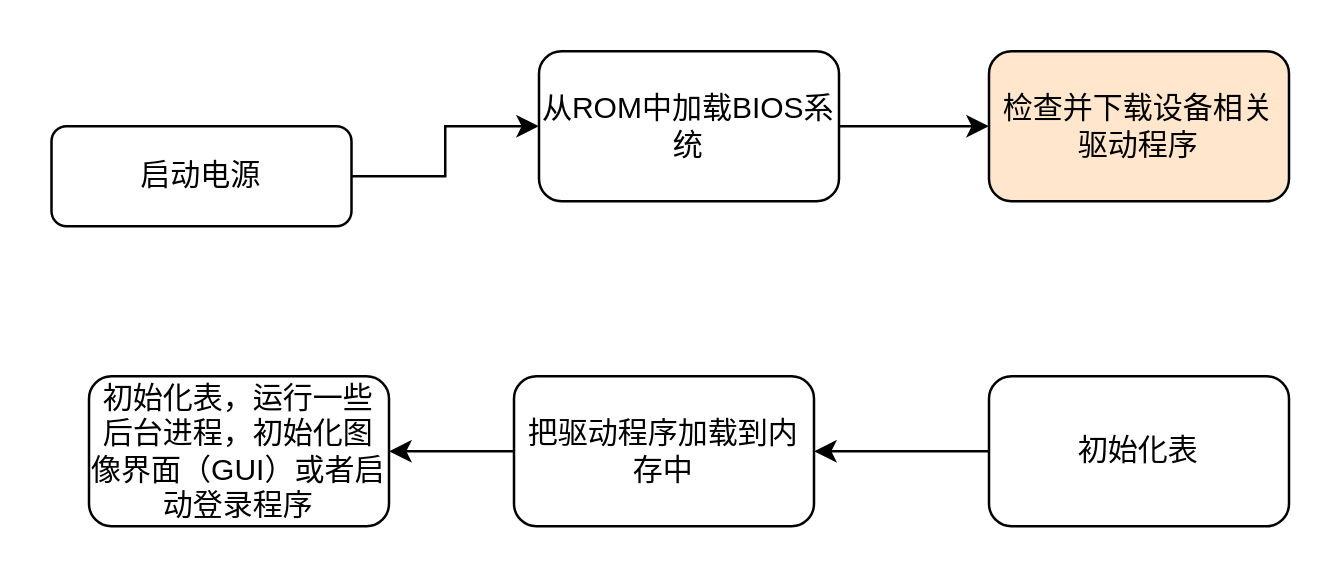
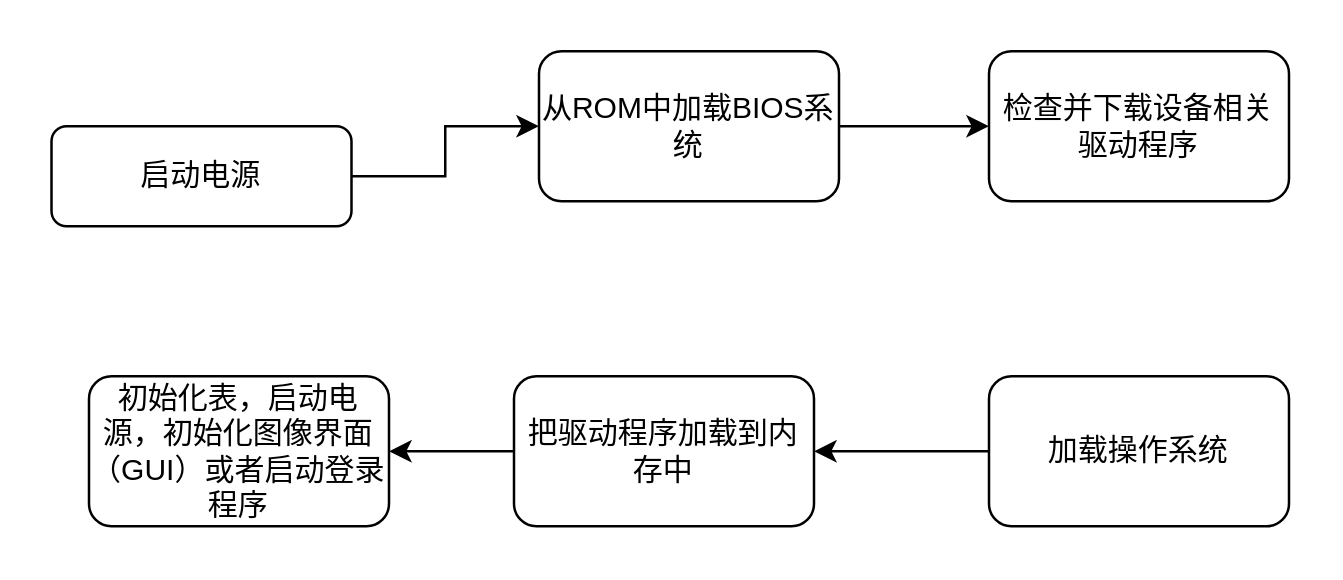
(1139, 126) -> (1139, 126)
(239, 451) -> (239, 451)
(1139, 451) -> (1139, 451)
